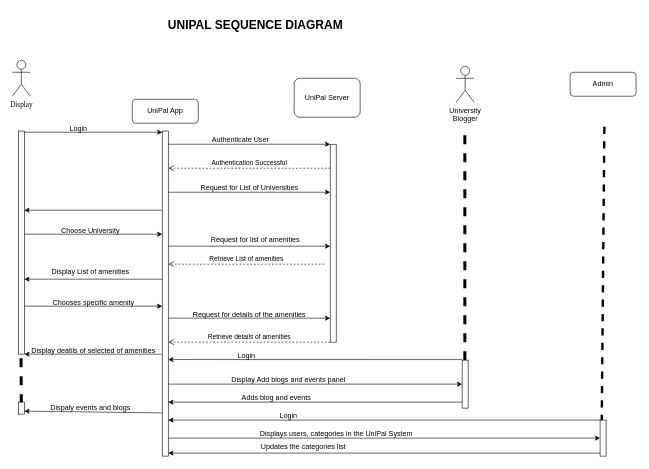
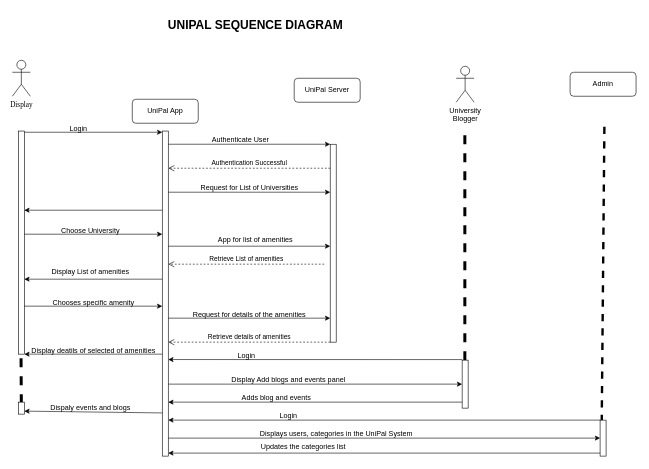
(327, 98) -> (327, 90)
(256, 240) -> (256, 240)
